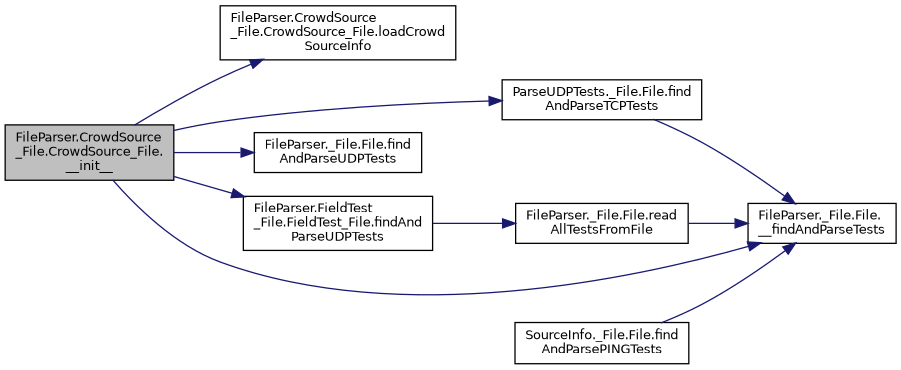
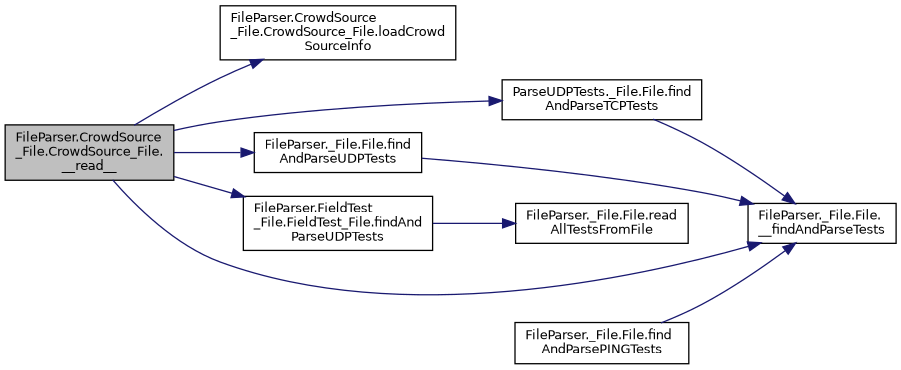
(89, 153) -> (89, 153)
(712, 223) -> (582, 174)
(602, 343) -> (602, 343)
